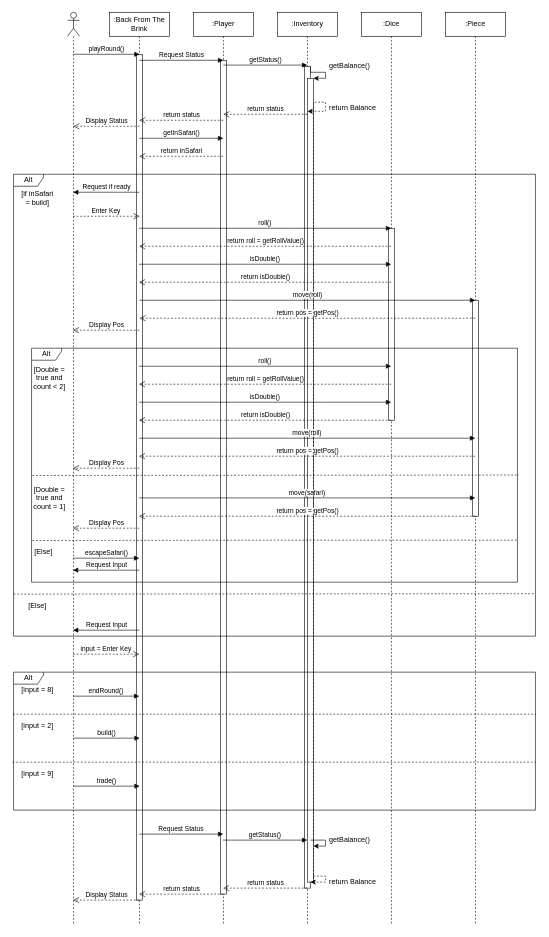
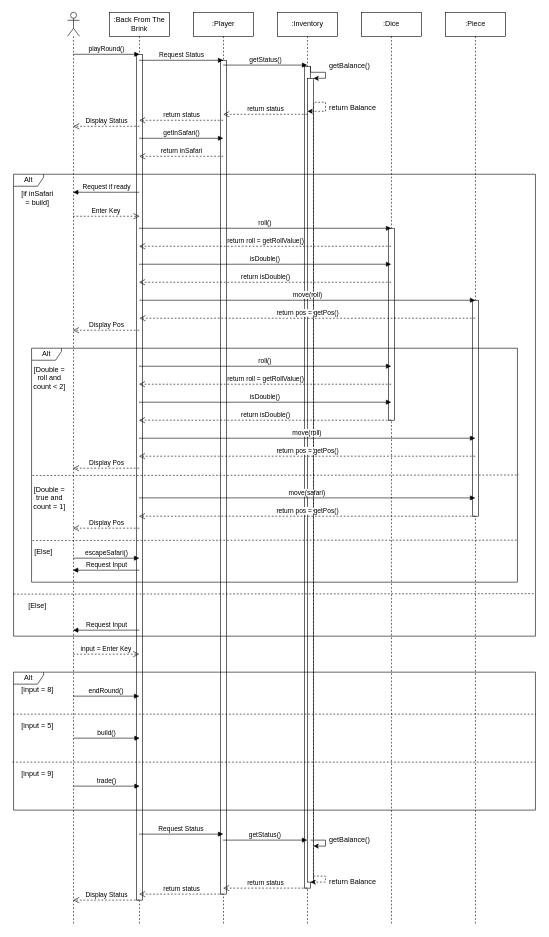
(50, 378) -> (50, 378)
(38, 726) -> (38, 726)
